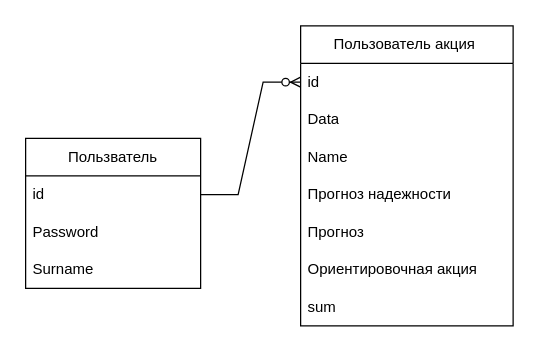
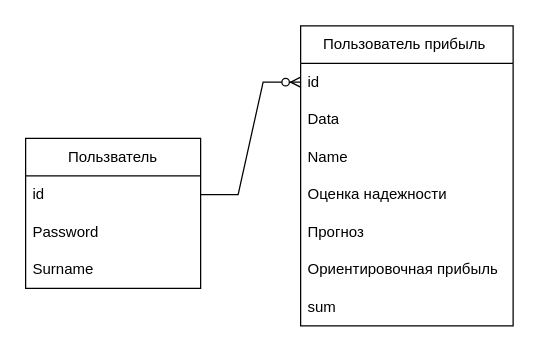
(407, 44) -> (407, 44)
(382, 194) -> (378, 194)
(394, 269) -> (403, 269)
